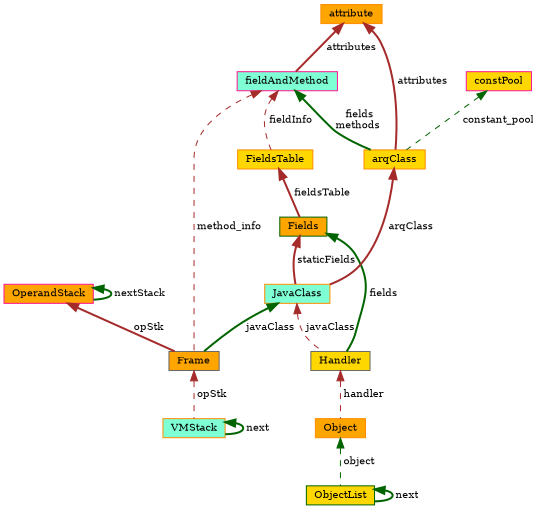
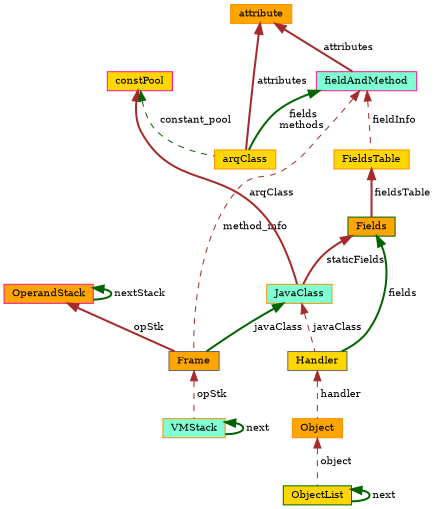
(376, 241) -> (221, 185)
(340, 467) -> (317, 467)
